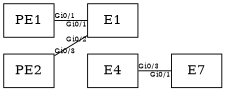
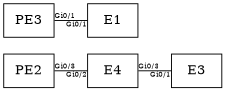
(29, 21) -> (29, 21)
(71, 46) -> (71, 71)
(197, 71) -> (197, 71)
